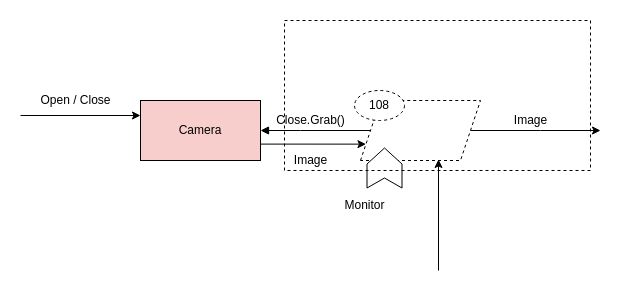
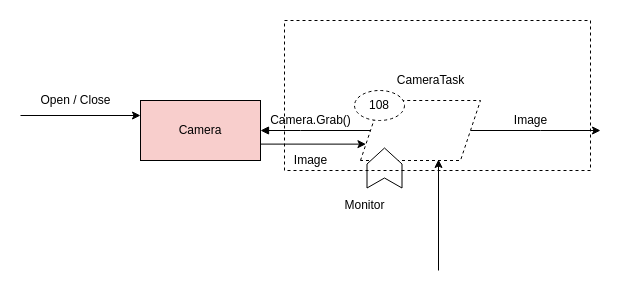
none -> (431, 81)
(311, 121) -> (311, 121)
